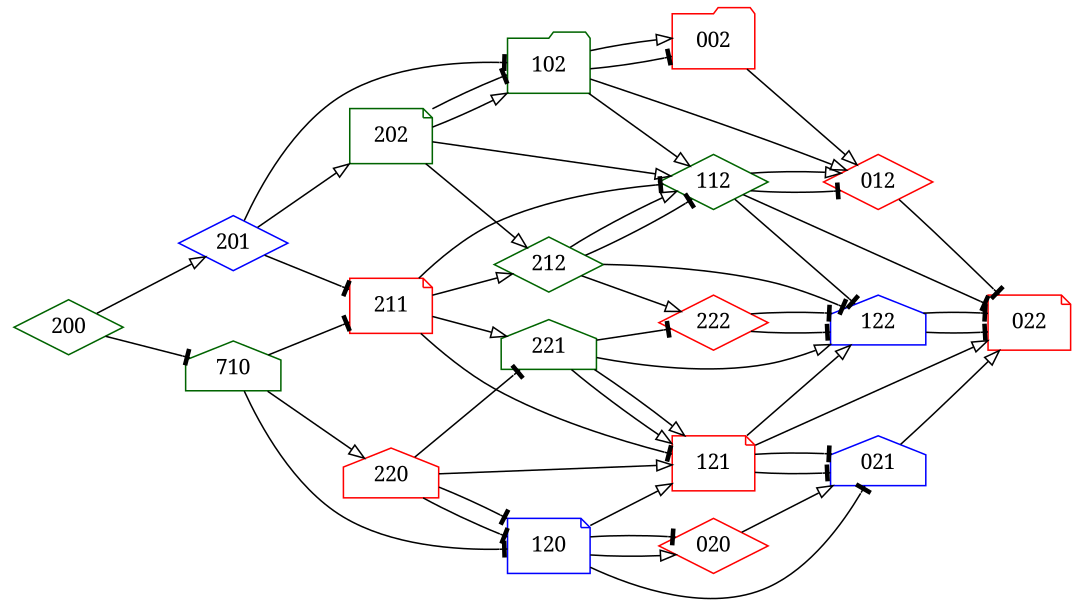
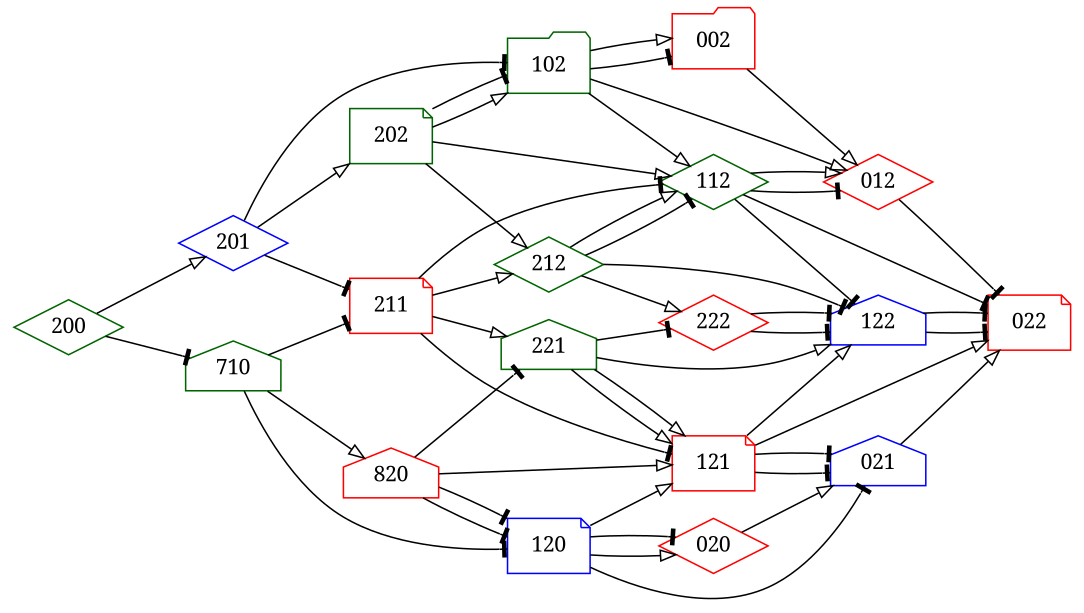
(391, 476) -> (391, 476)
